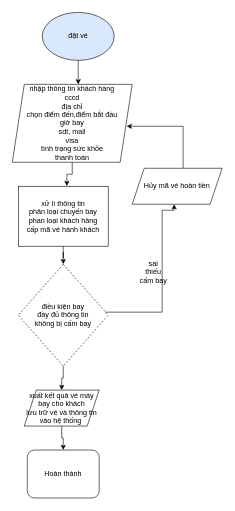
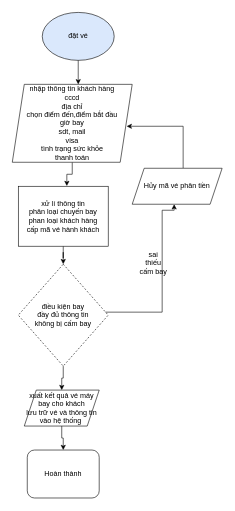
(177, 186) -> (177, 186)
(153, 276) -> (153, 267)
